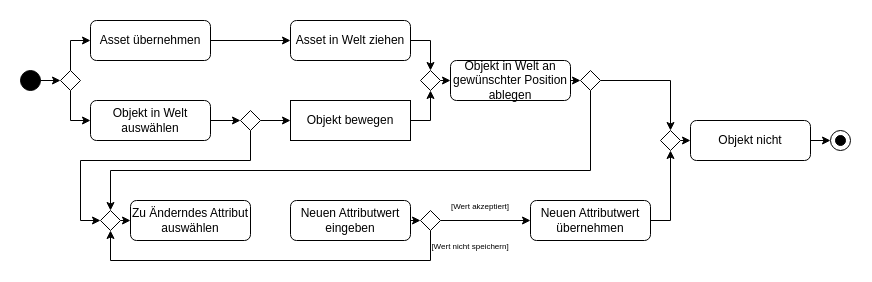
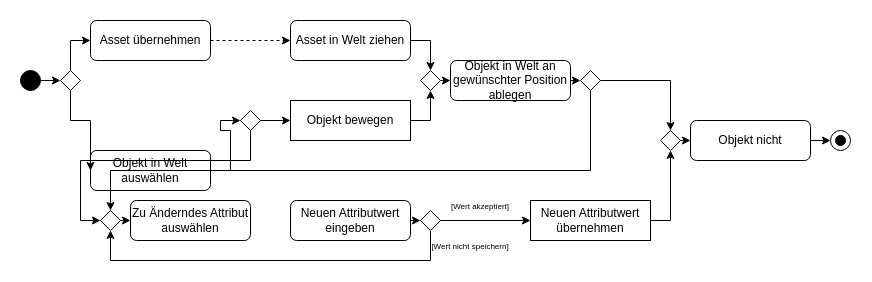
(248, 41) -> (248, 41)
(151, 121) -> (151, 171)
(591, 221) -> (591, 221)
